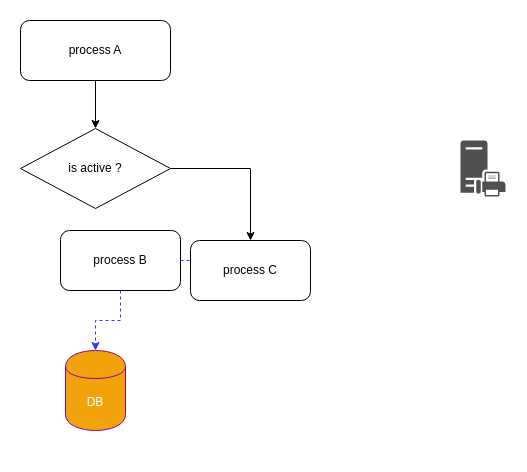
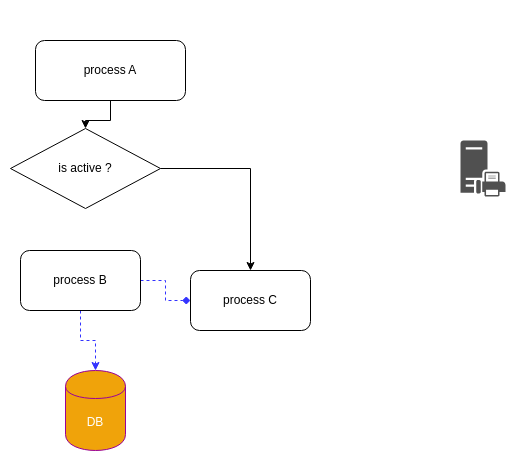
(96, 51) -> (111, 71)
(96, 169) -> (86, 169)
(121, 261) -> (81, 281)
(251, 271) -> (251, 301)
(96, 391) -> (96, 411)
